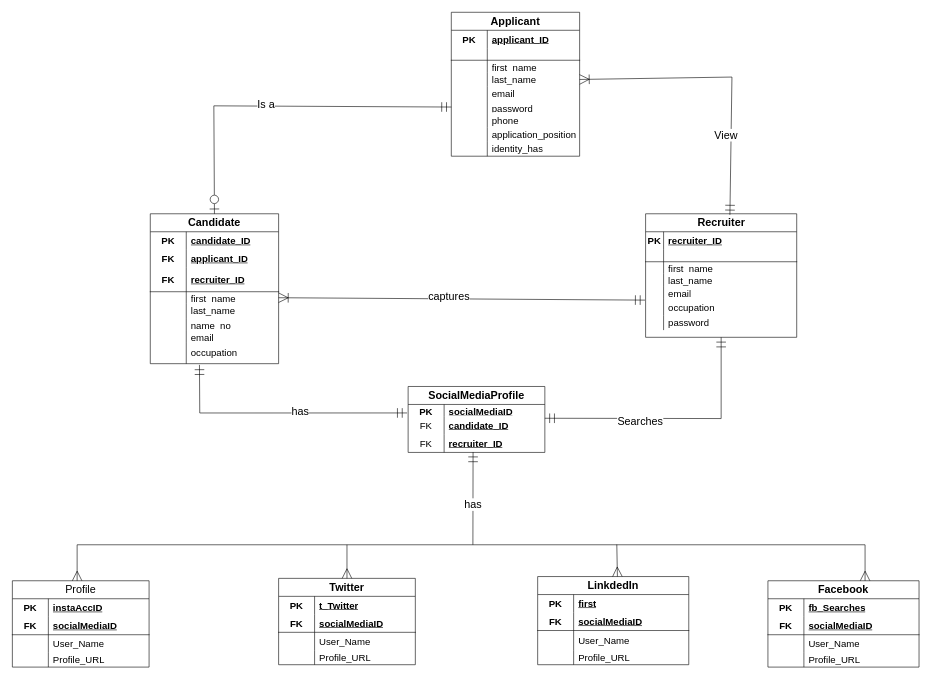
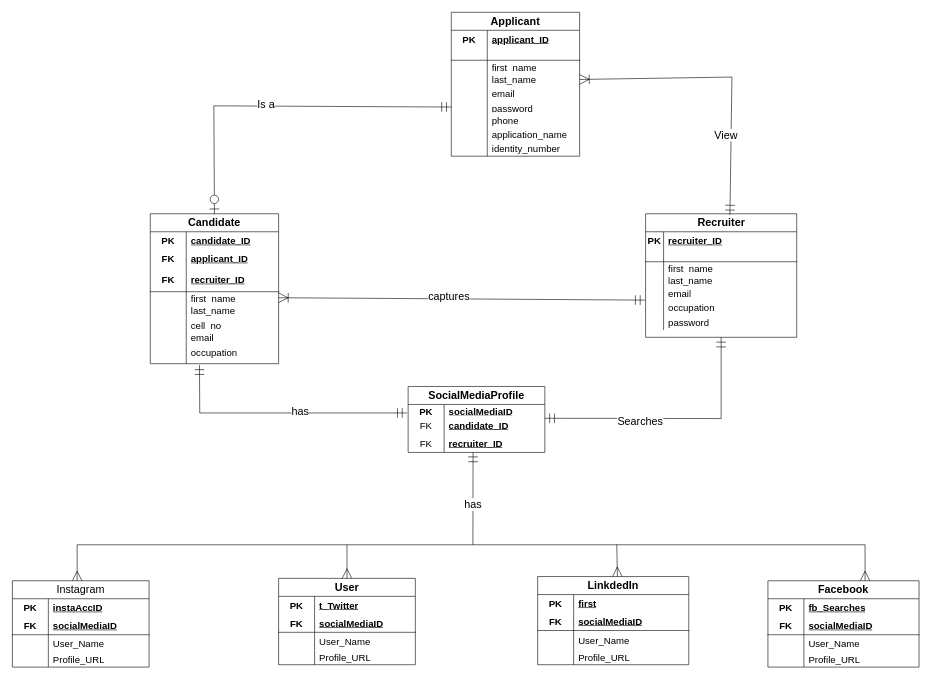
(536, 135) -> (532, 135)
(522, 149) -> (530, 149)
(210, 324) -> (207, 324)
(347, 588) -> (347, 588)
(81, 590) -> (81, 590)
